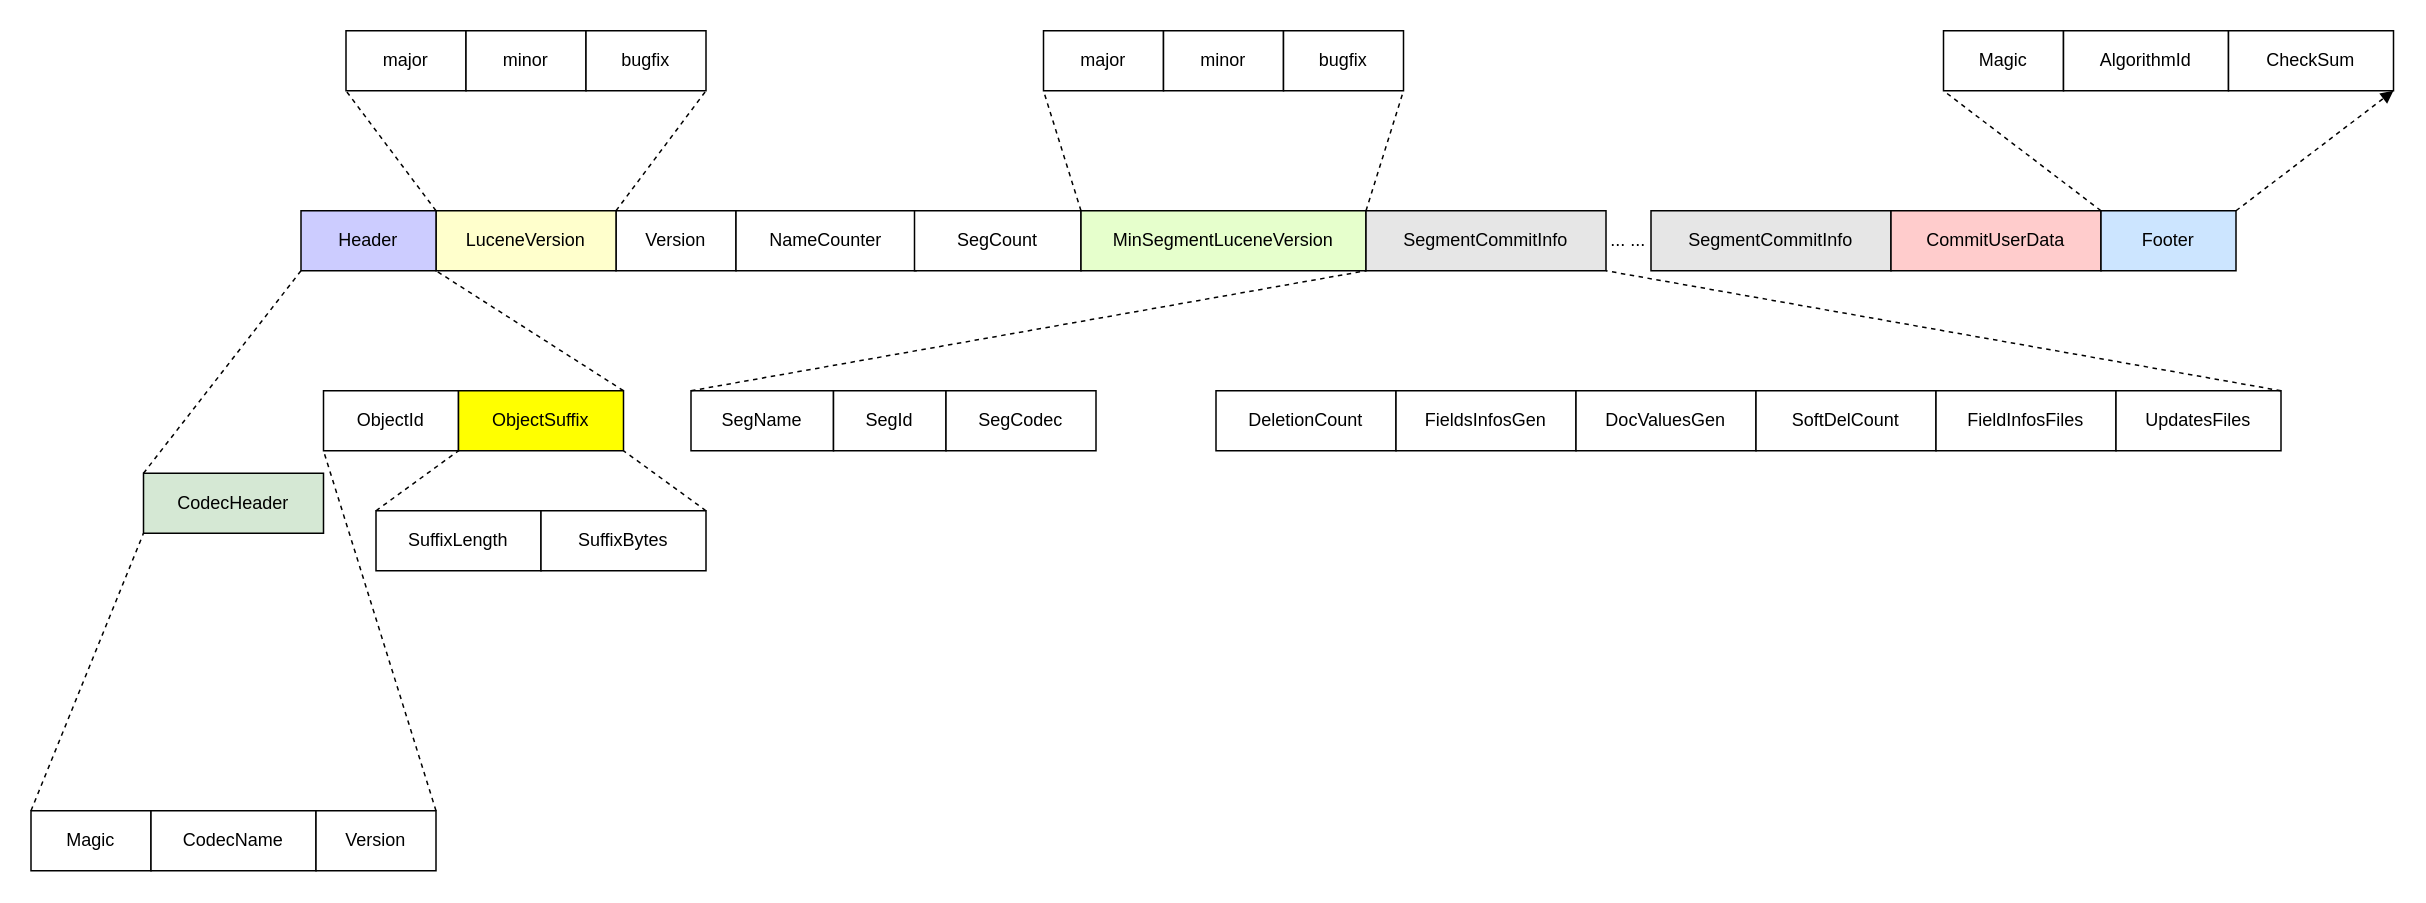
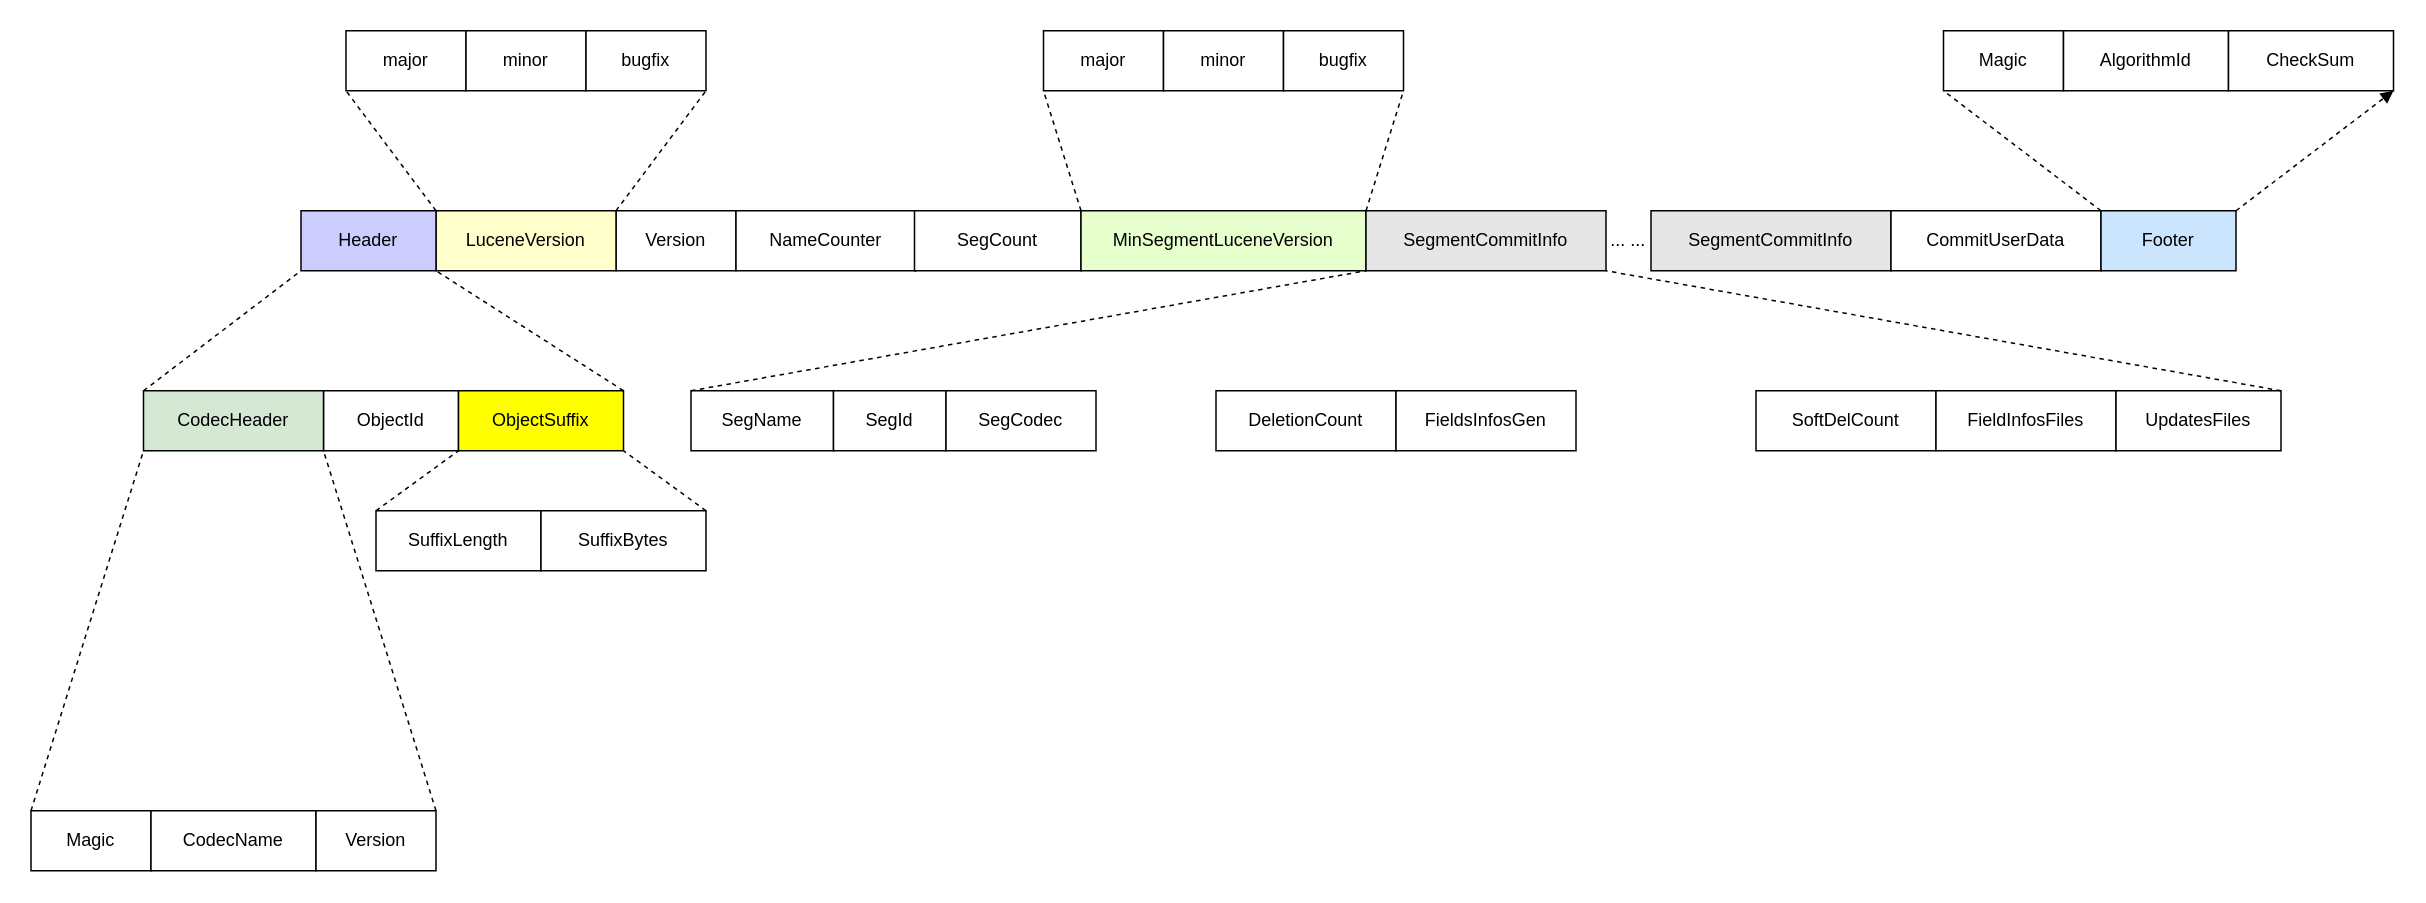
(1996, 241) -> (1996, 241)
(1666, 421) -> none
(233, 503) -> (233, 421)
